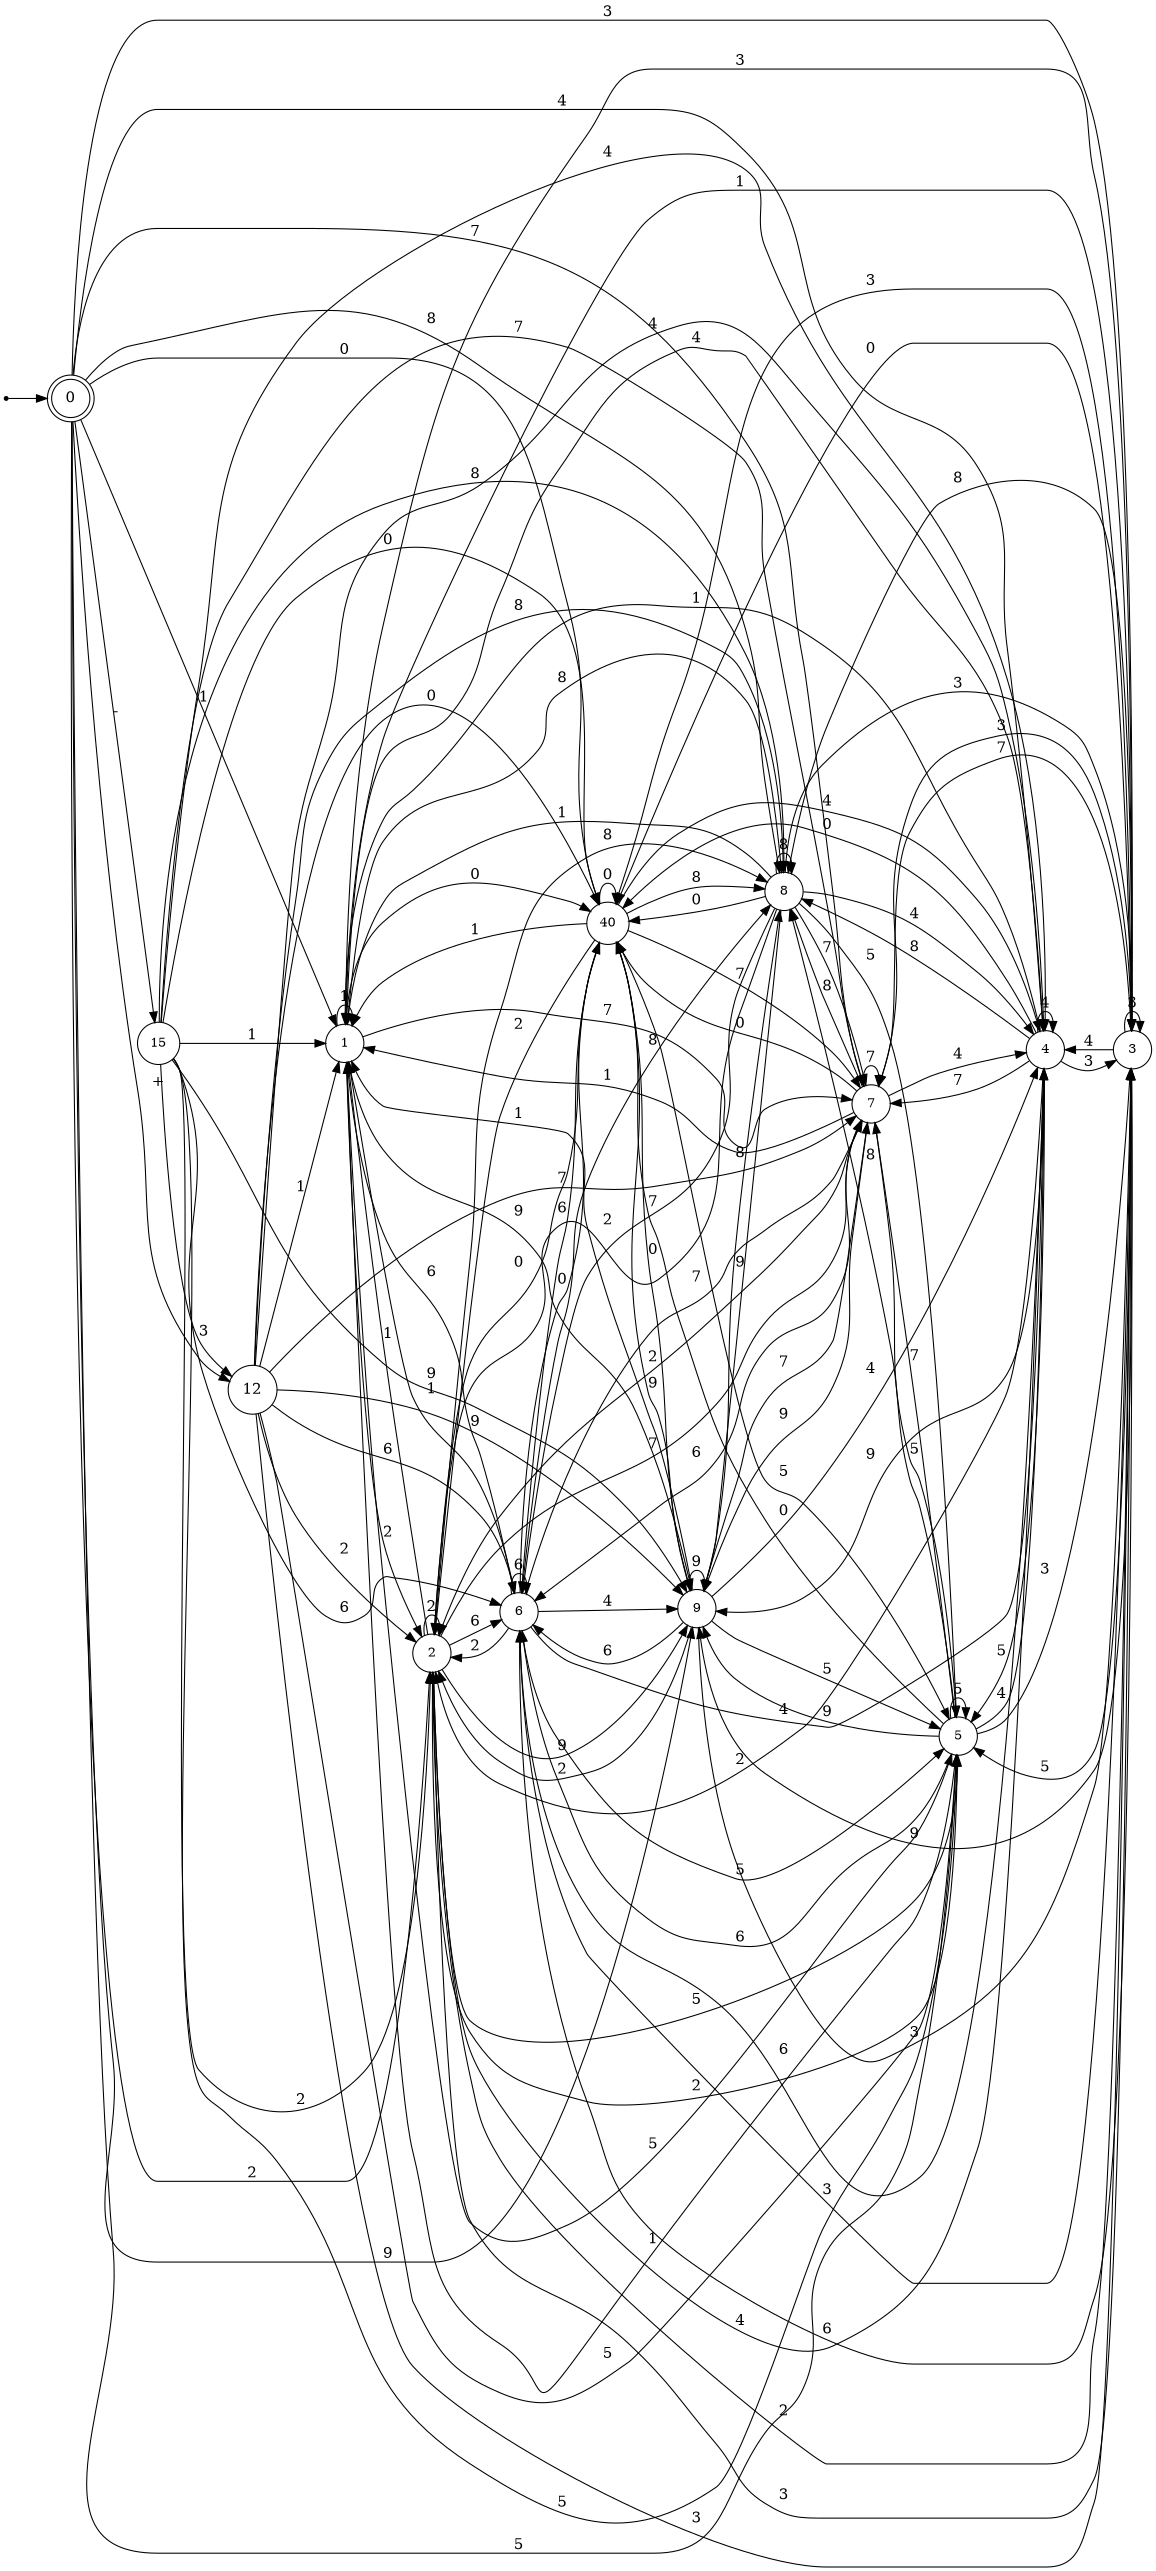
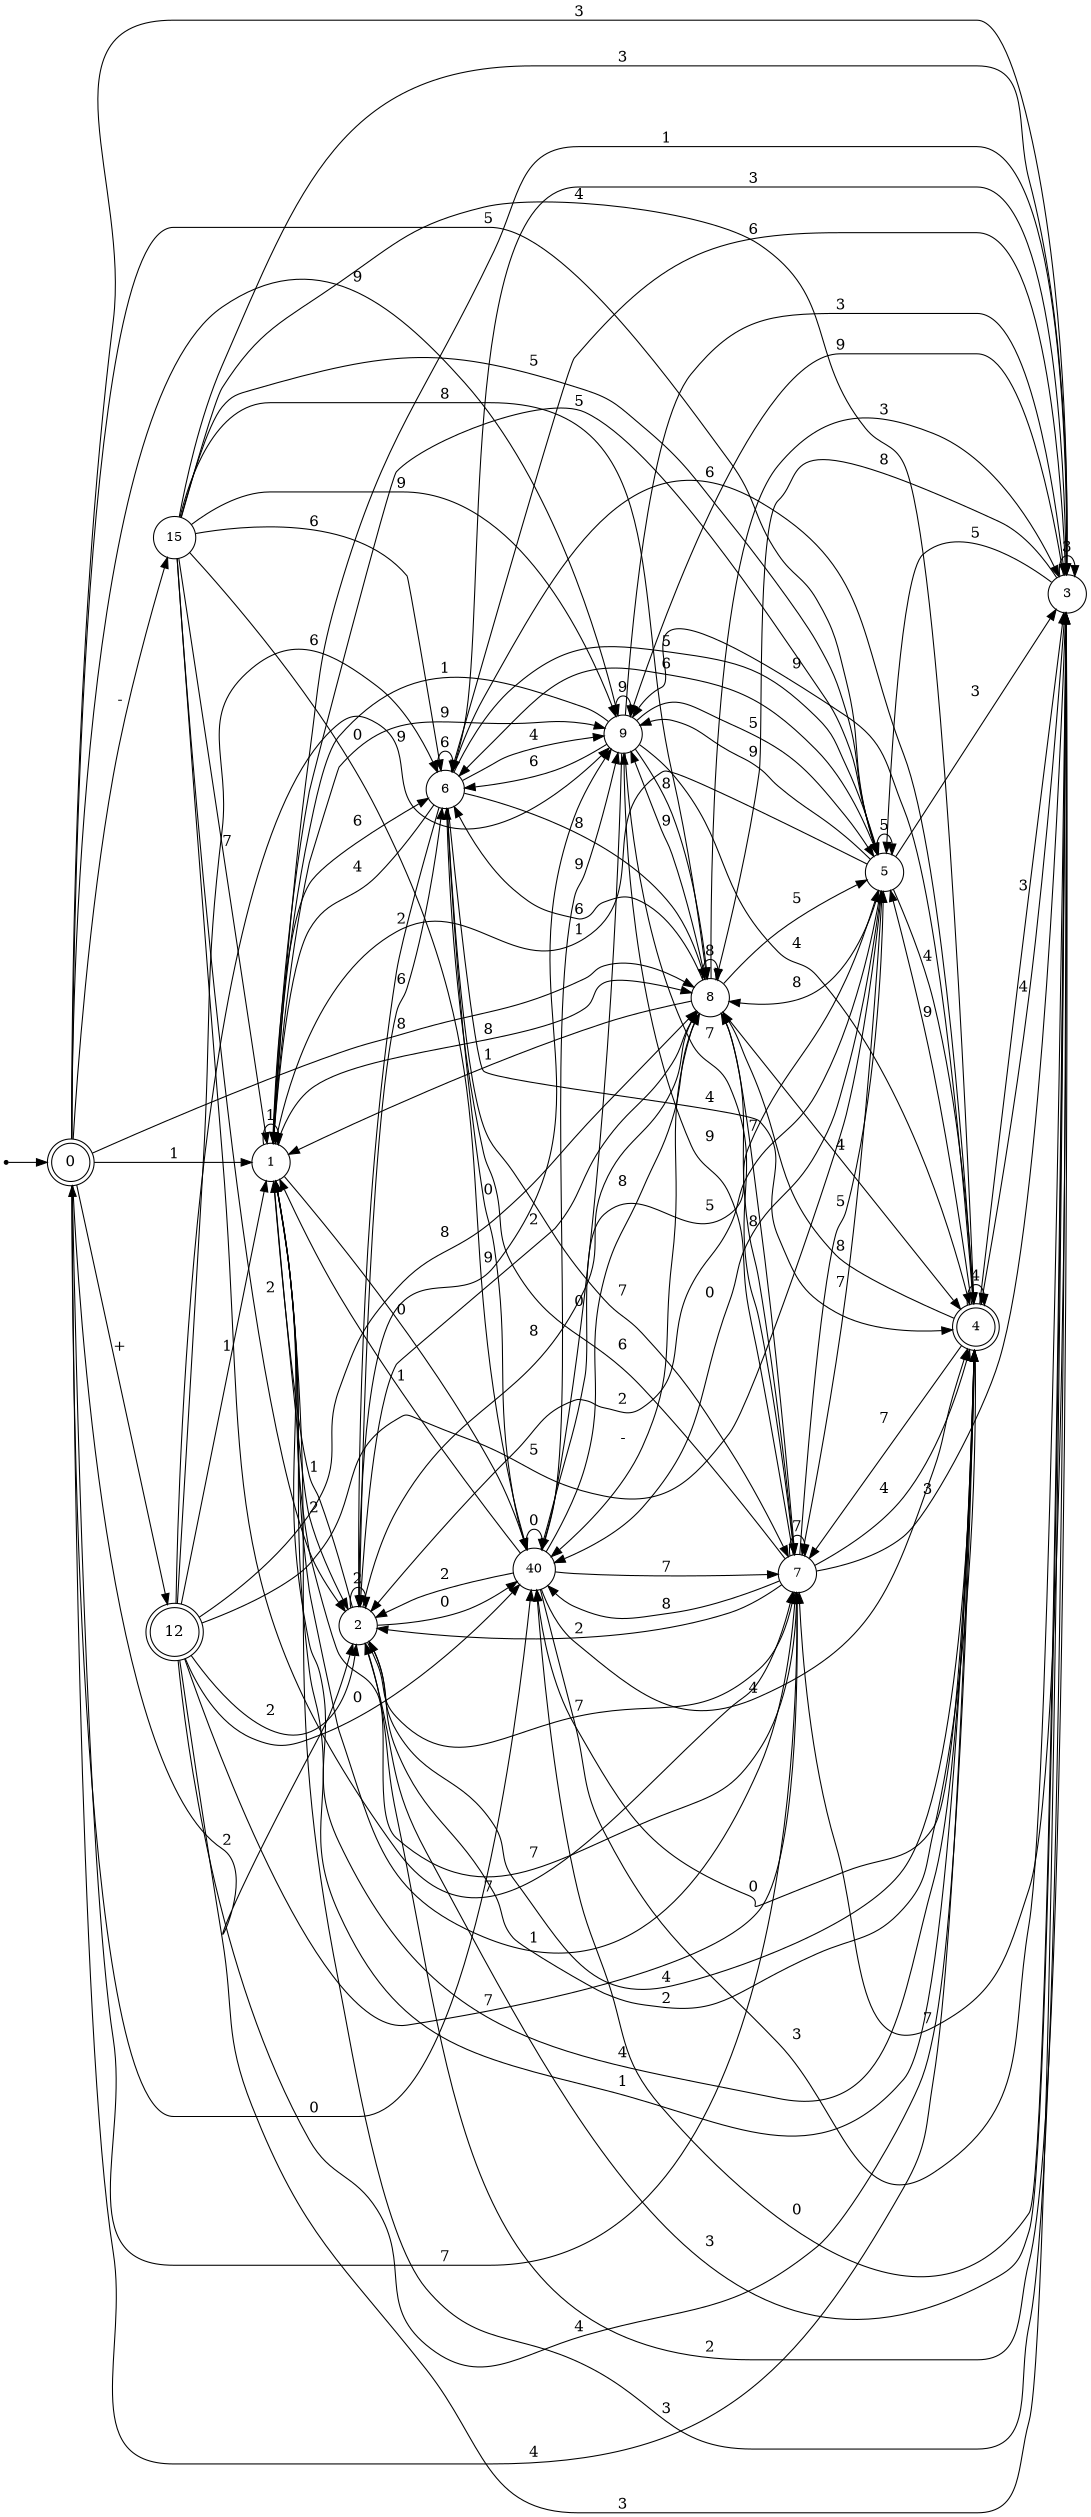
(684, 362) -> (183, 2265)
(697, 900) -> (623, 1439)
(740, 1024) -> (667, 1605)
(253, 1035) -> (227, 842)
(1045, 1050) -> (976, 1327)
(653, 1202) -> (580, 910)
(174, 1223) -> (706, 66)
(558, 1261) -> none
(432, 1389) -> (358, 868)
(253, 1390) -> (175, 1632)
(1002, 1652) -> (928, 1013)
(593, 1771) -> none
(602, 2036) -> none
